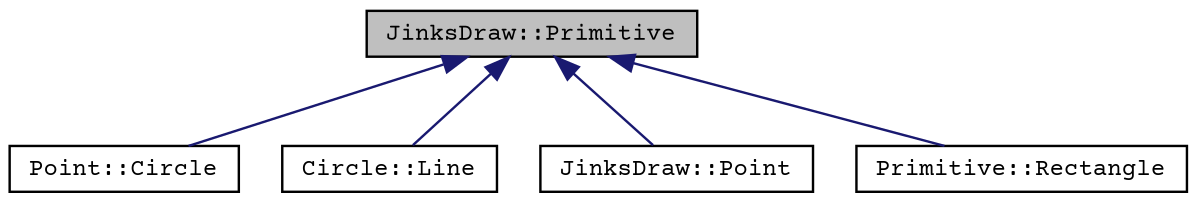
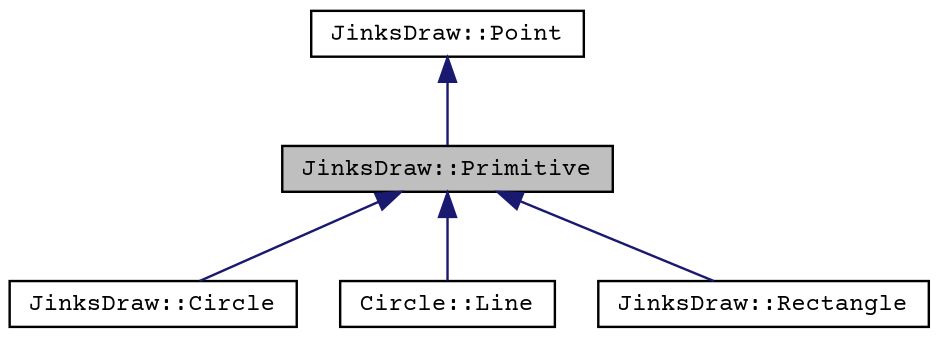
(613, 109) -> (448, 114)
(124, 169) -> (153, 304)
(1022, 169) -> (764, 304)
